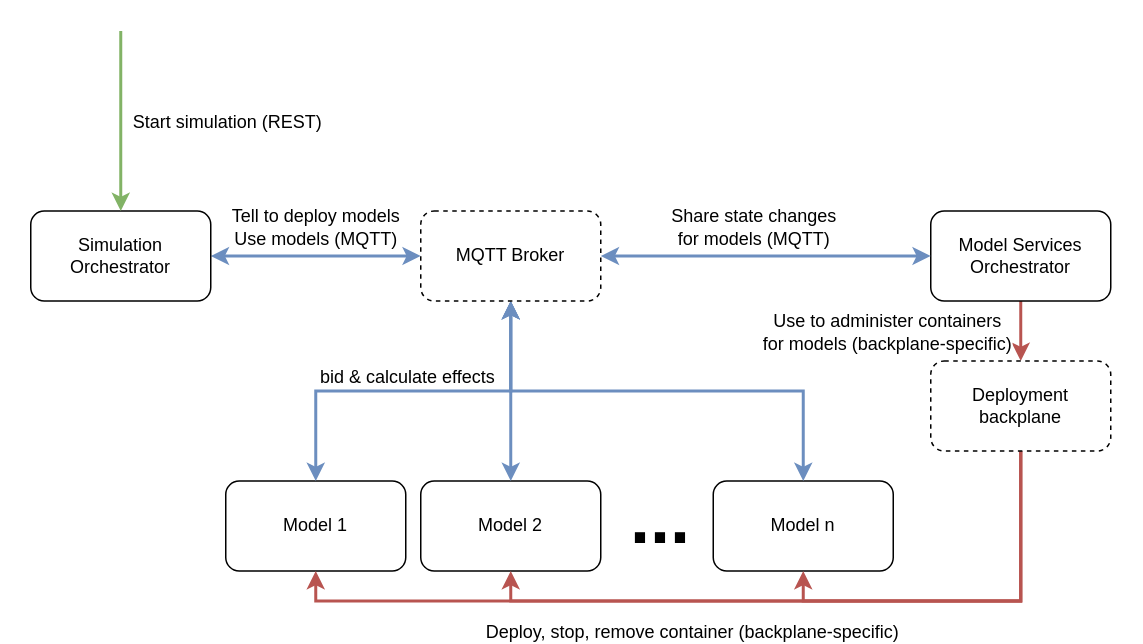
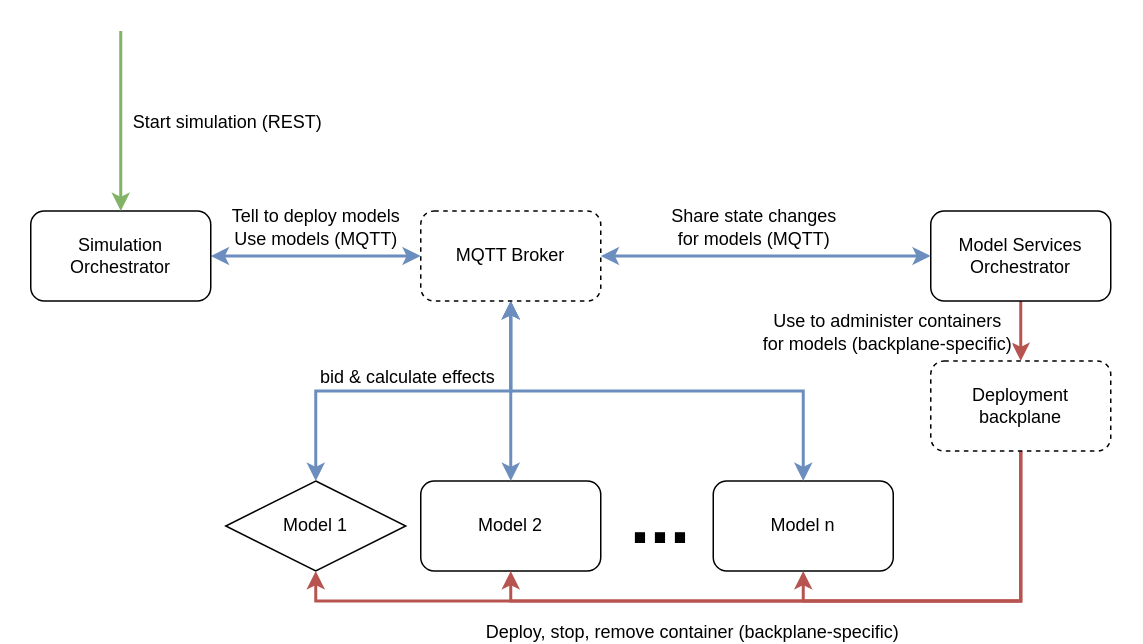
(316, 526) -> (316, 526)
